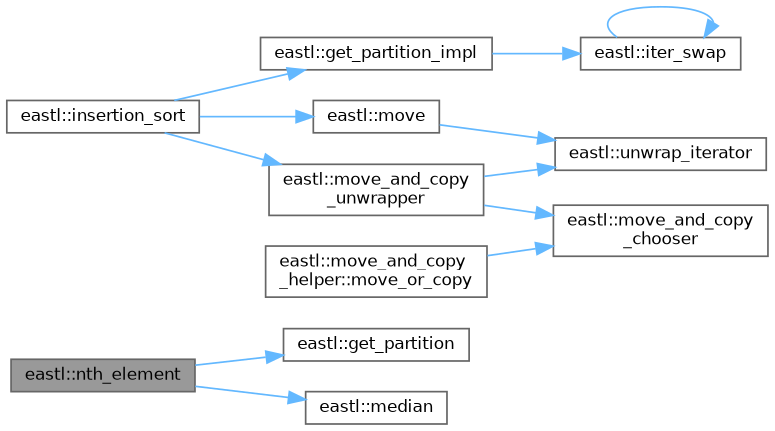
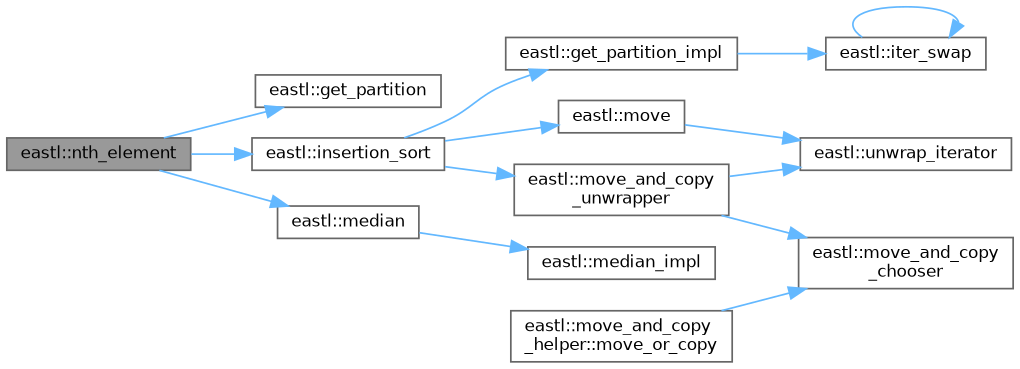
none -> (213, 154)
none -> (622, 263)
